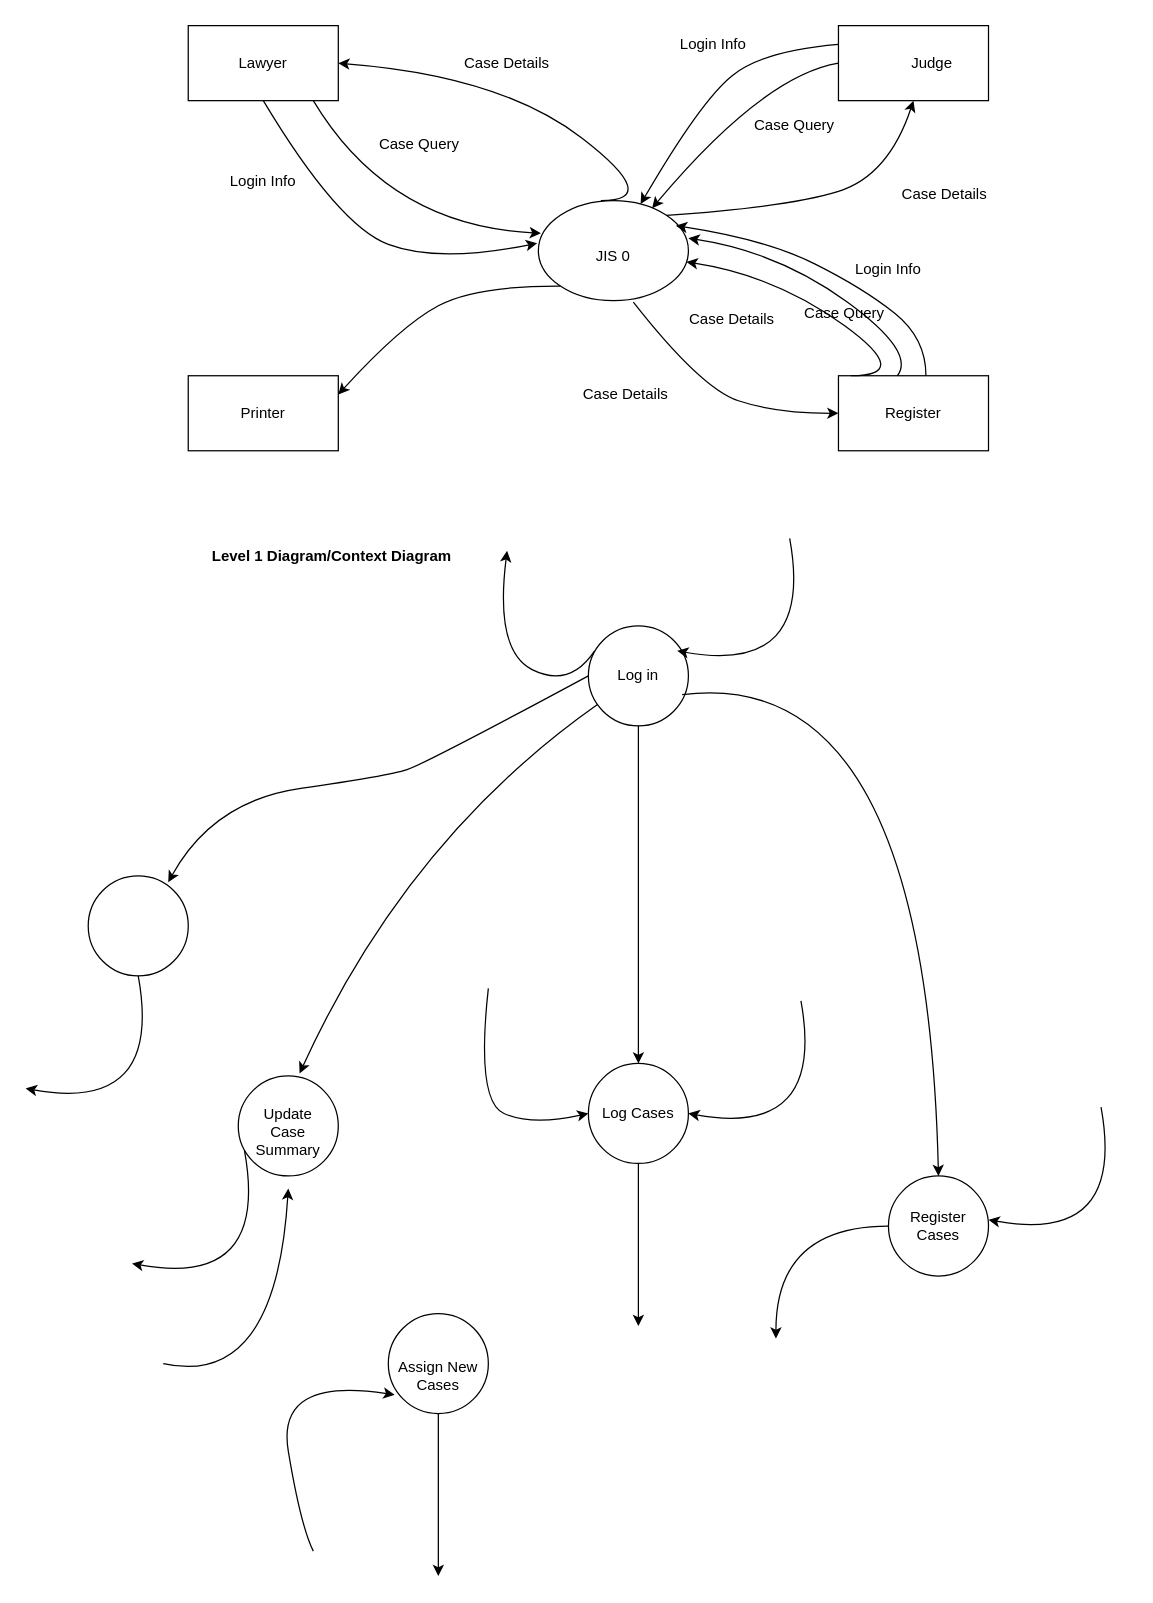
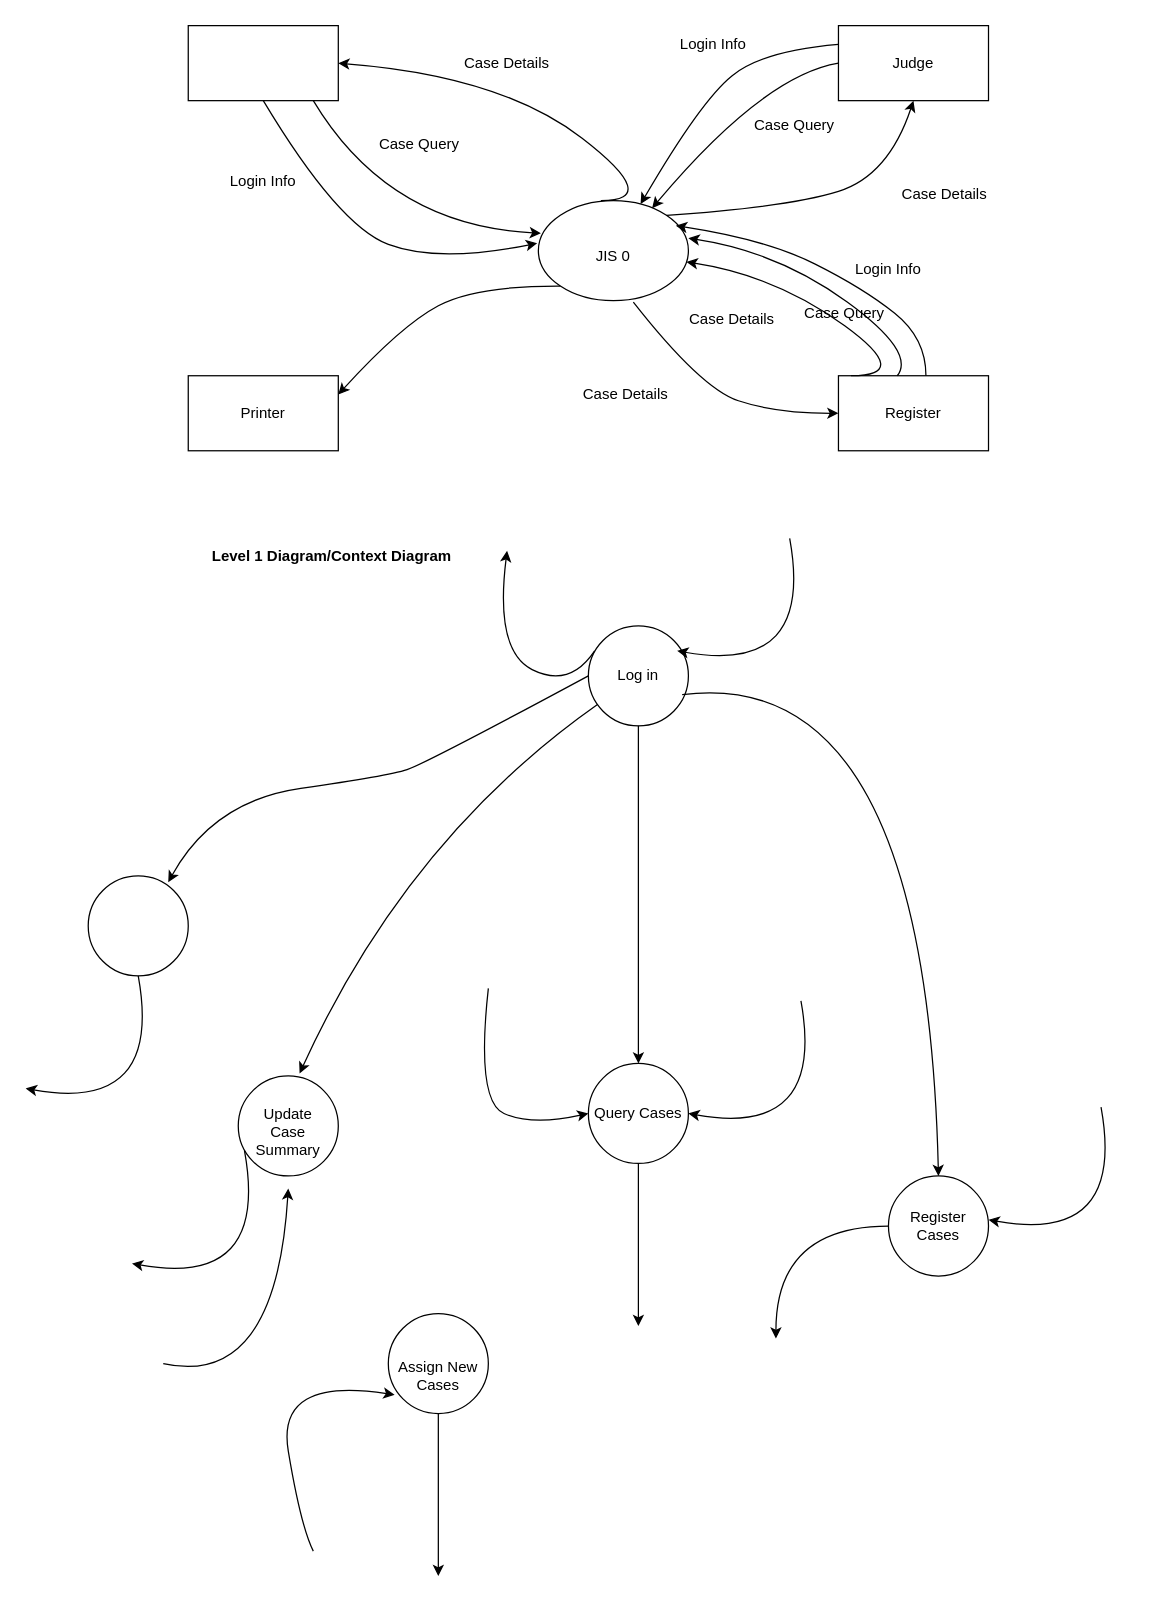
(263, 63) -> none
(932, 63) -> (913, 63)
(638, 1113) -> (638, 1113)
